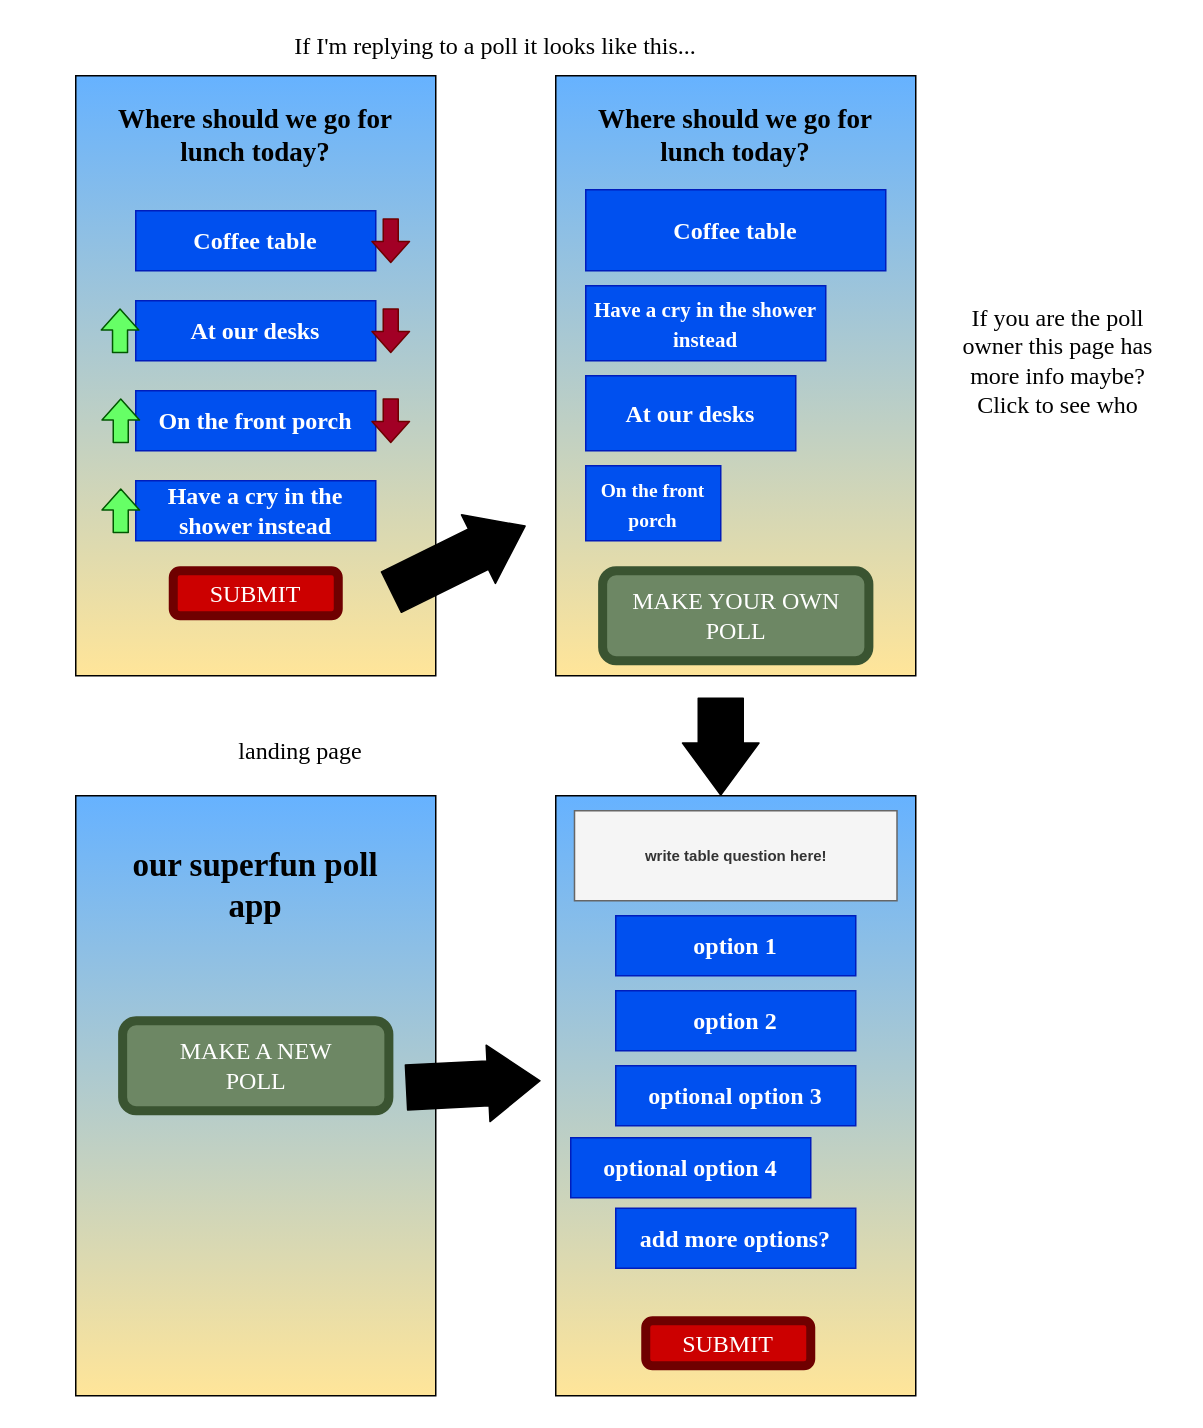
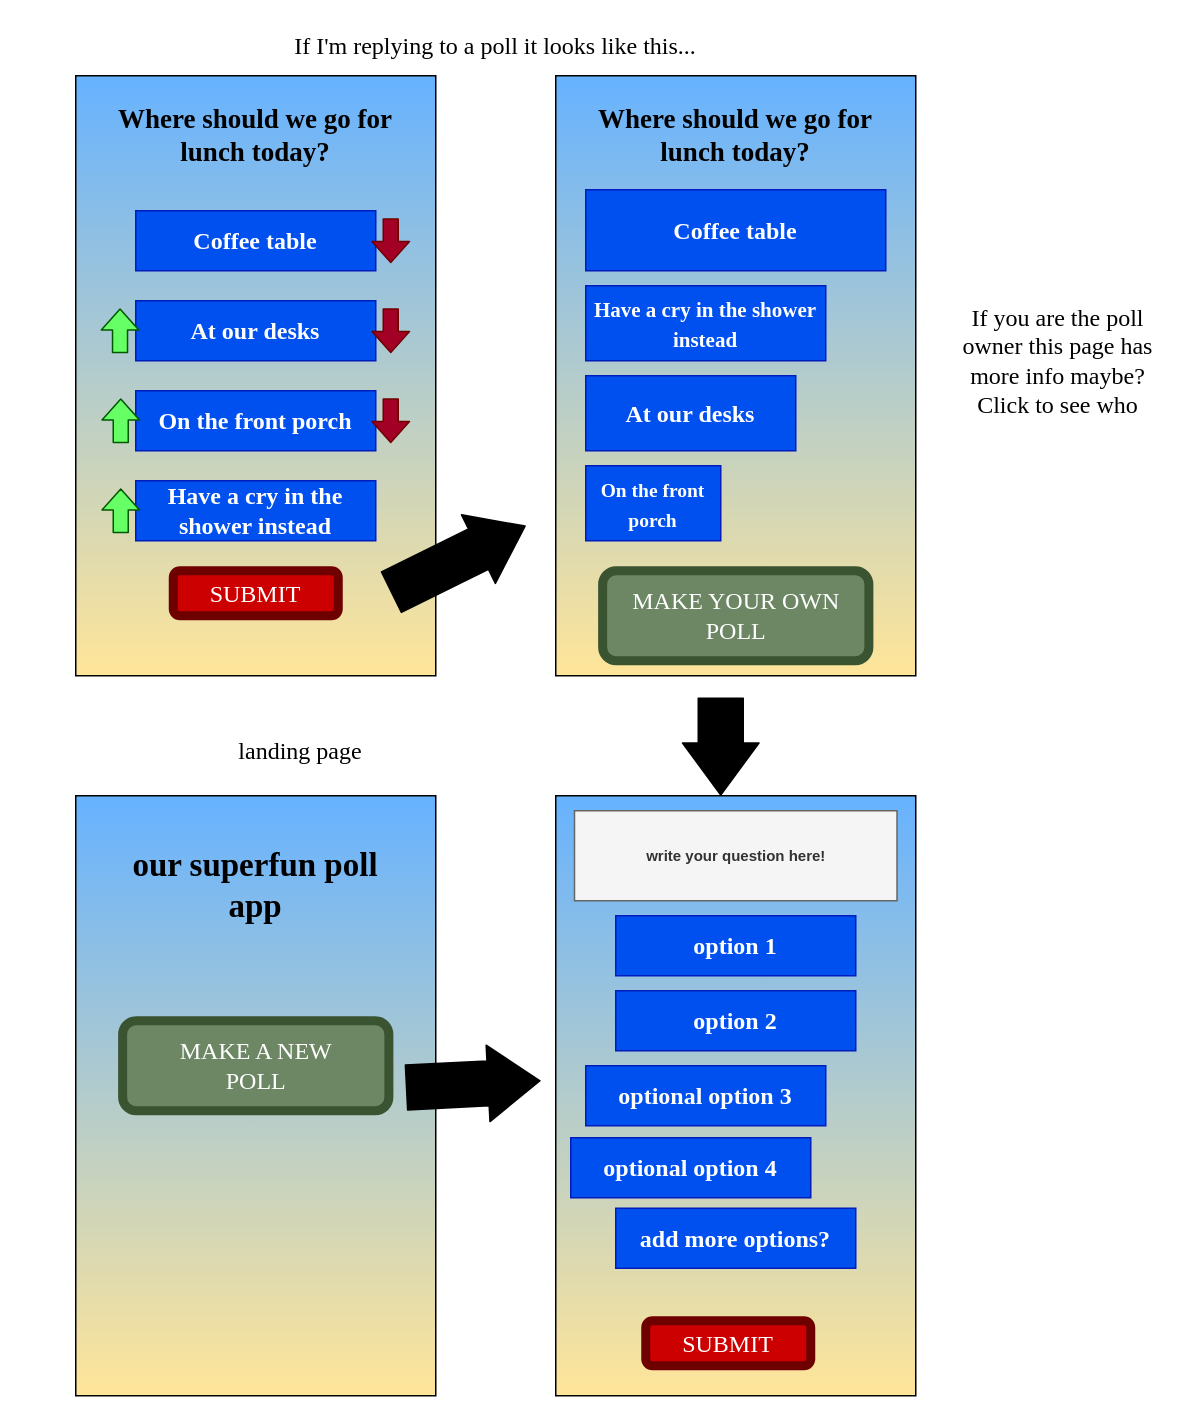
(737, 856) -> (737, 856)
(736, 1096) -> (706, 1096)
